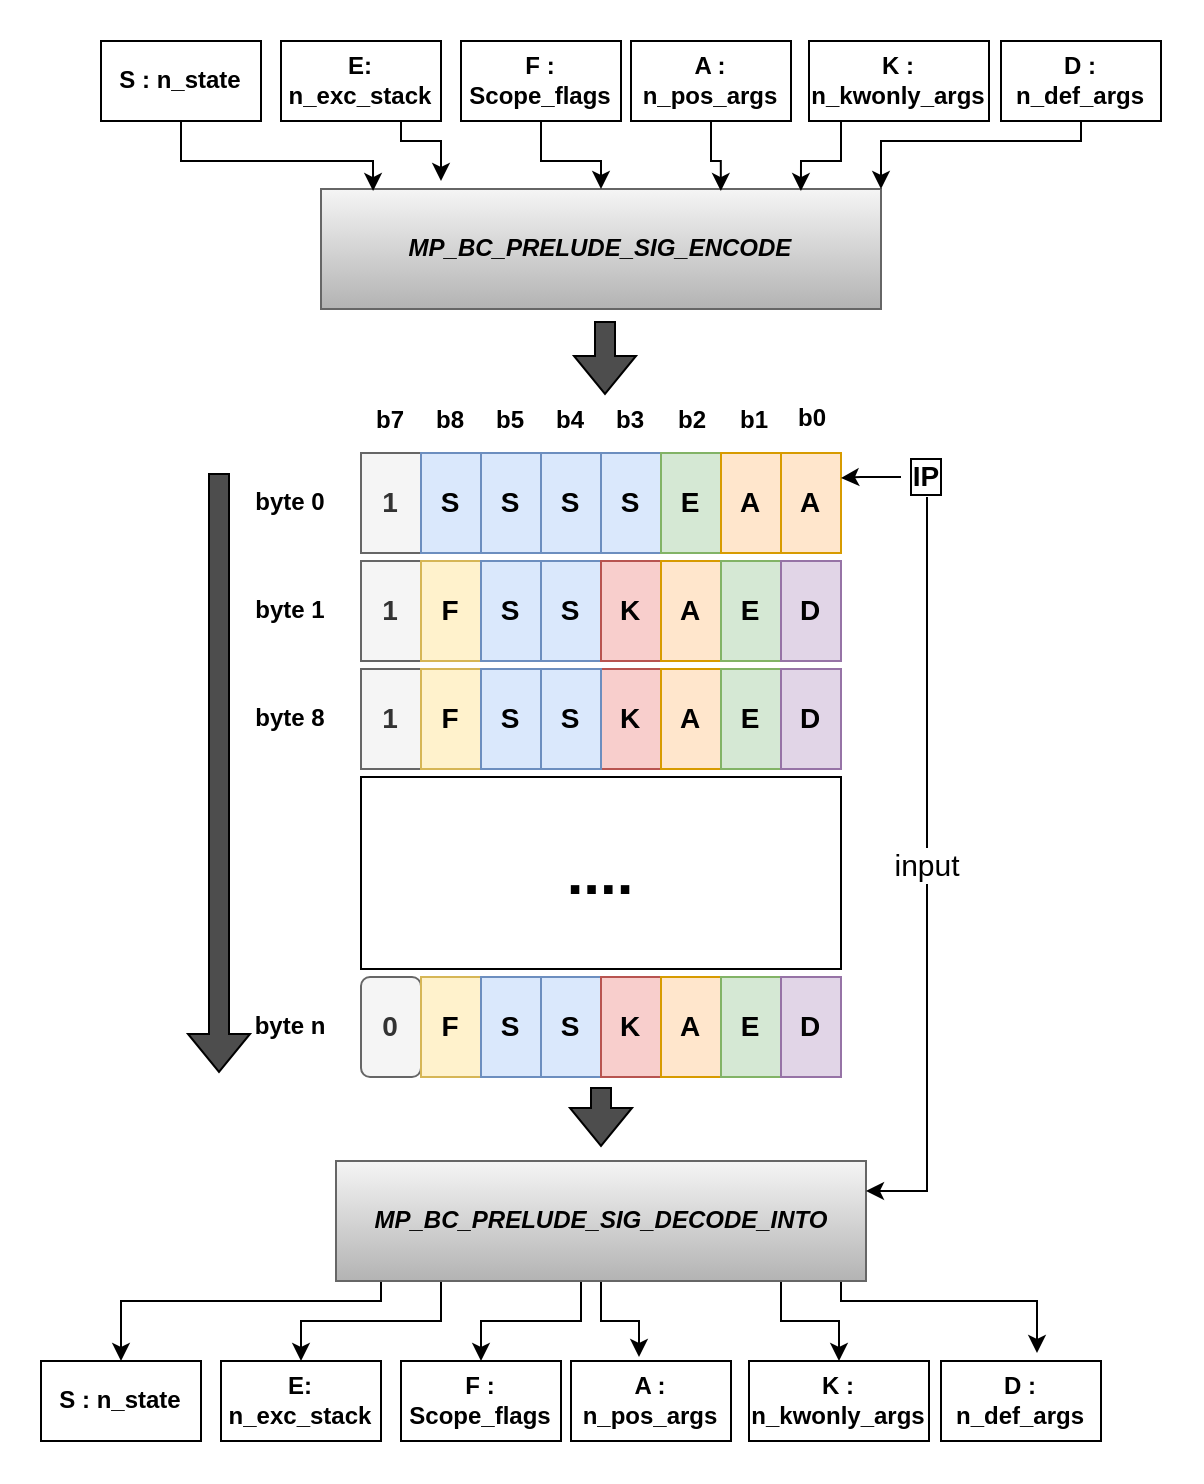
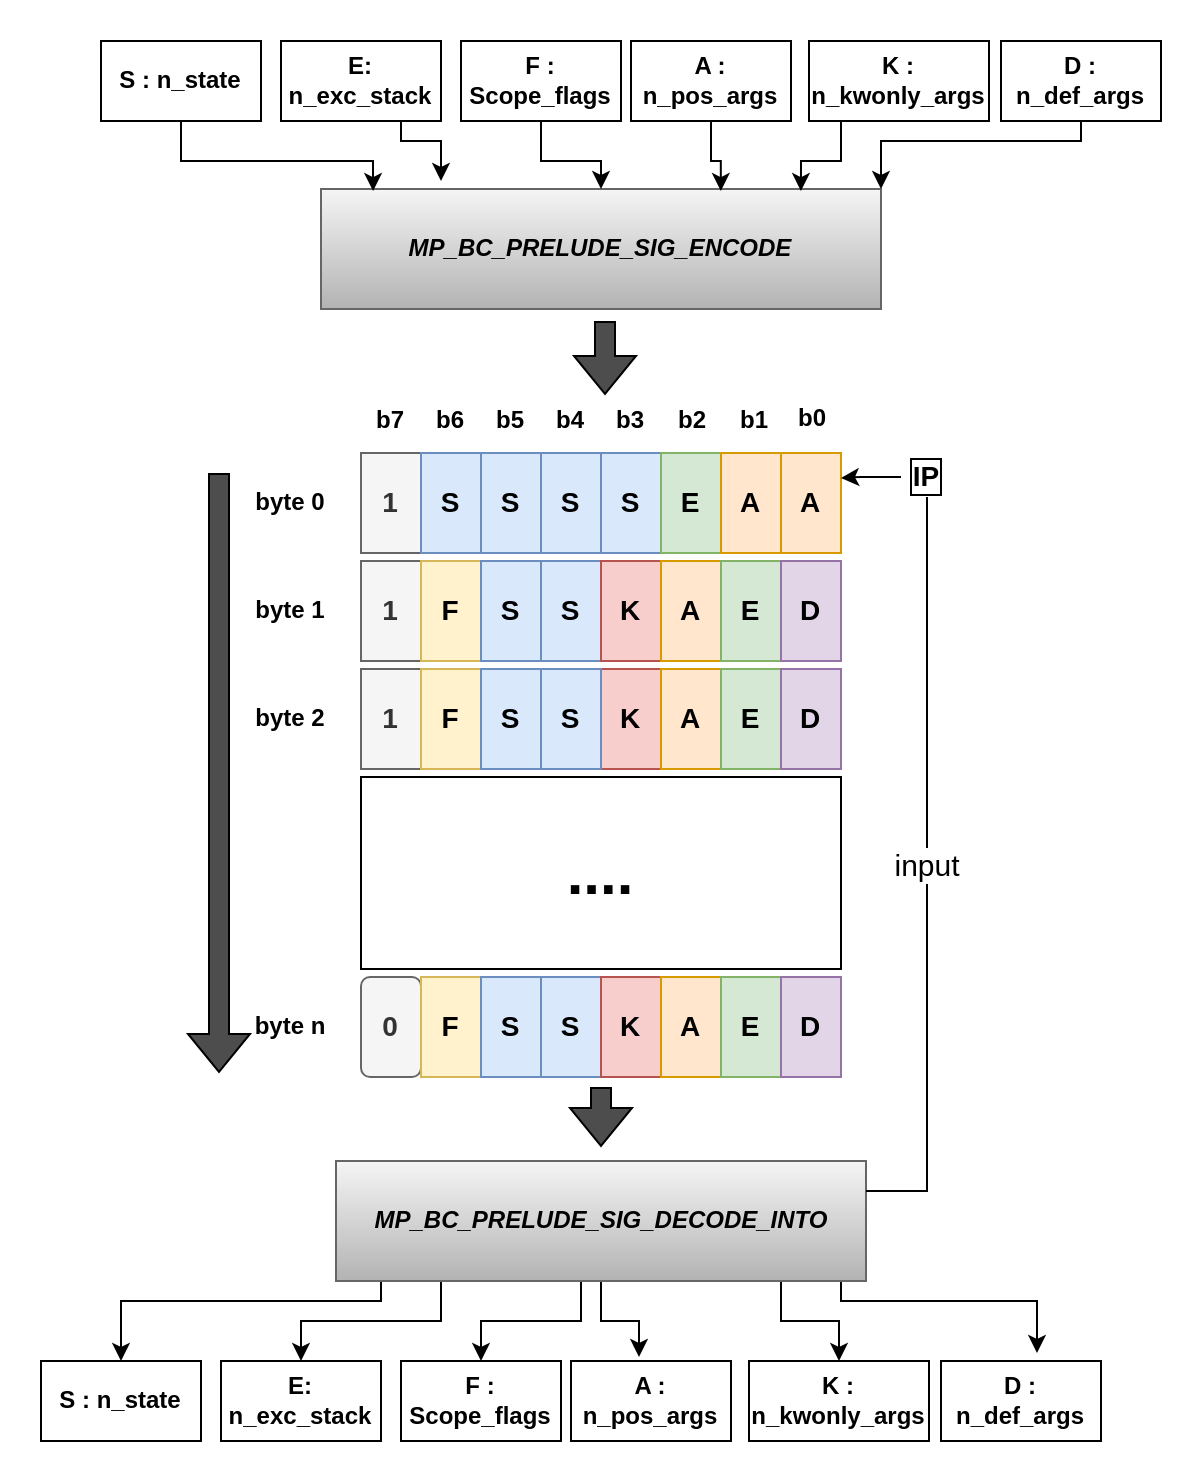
(451, 421) -> (451, 421)
(291, 719) -> (291, 719)
(881, 1191) -> (875, 1191)
